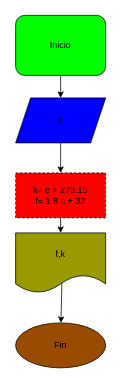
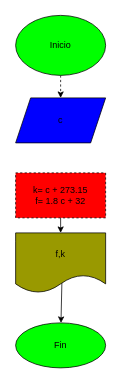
(60, 45) -> (60, 45)
(60, 85) -> (60, 85)
(60, 155) -> none
(60, 345) -> (60, 345)
